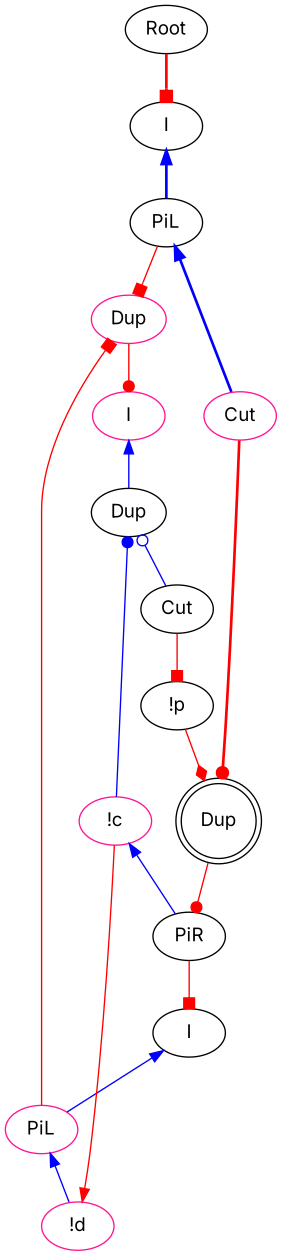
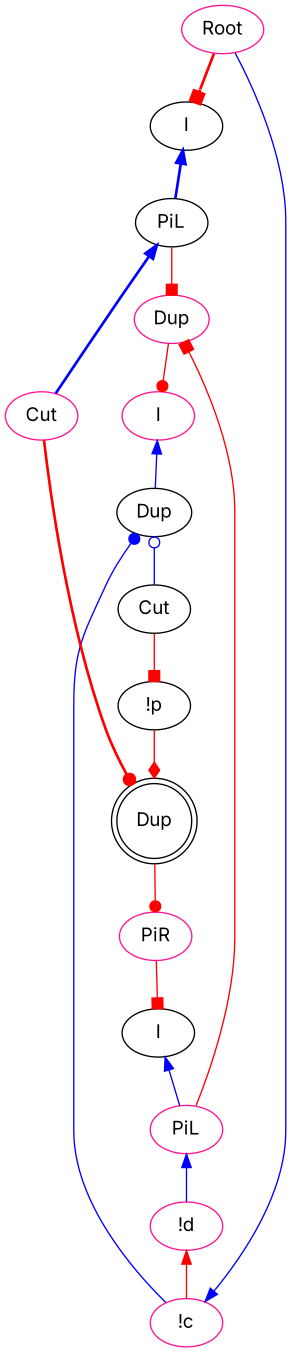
(166, 30) -> (223, 30)
(156, 885) -> (286, 677)
(189, 936) -> (156, 936)
